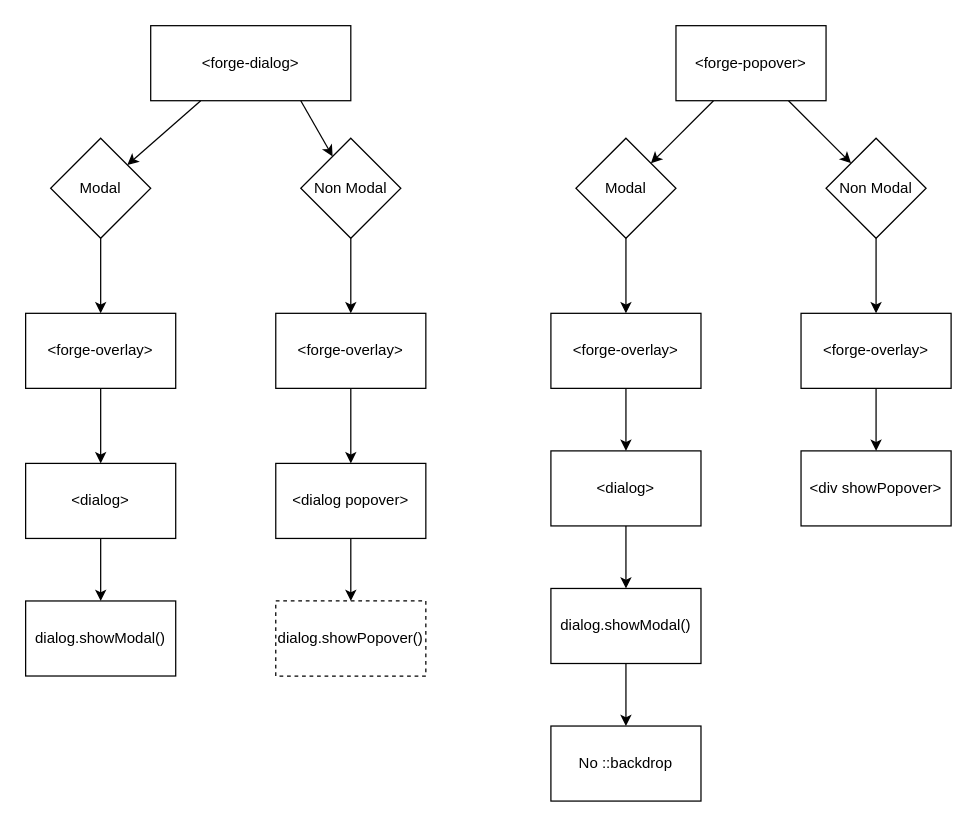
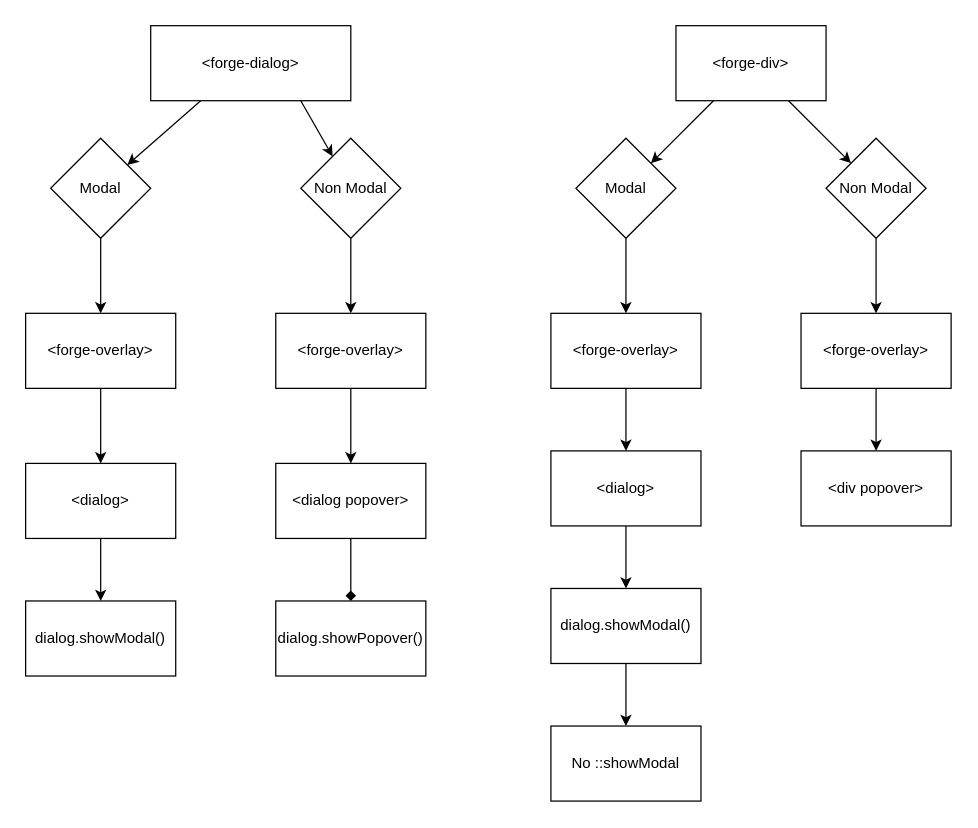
(751, 63) -> (751, 63)
(876, 488) -> (876, 488)
(351, 591) -> (351, 590)
(351, 638) -> (351, 638)
(626, 763) -> (626, 763)
